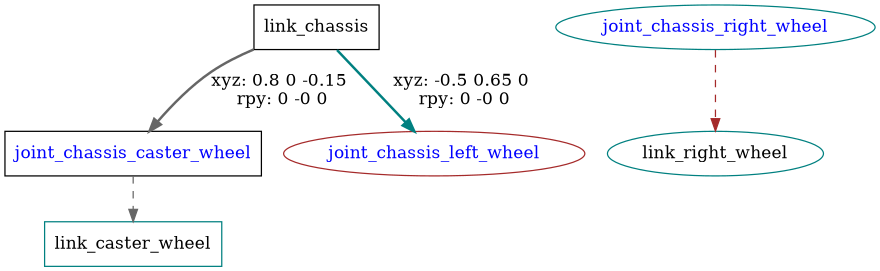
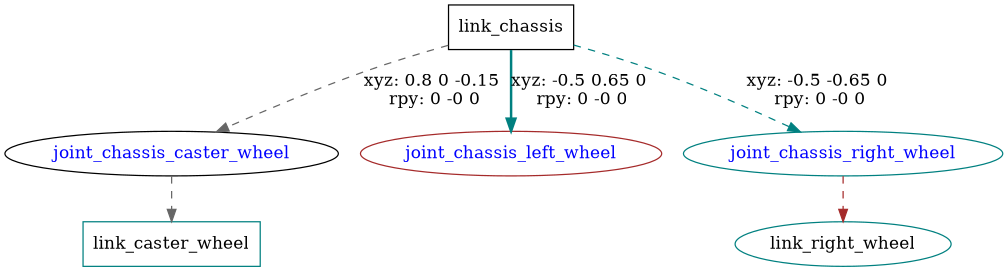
(201, 79) -> (336, 82)
none -> (683, 81)
(133, 154) -> (172, 154)
